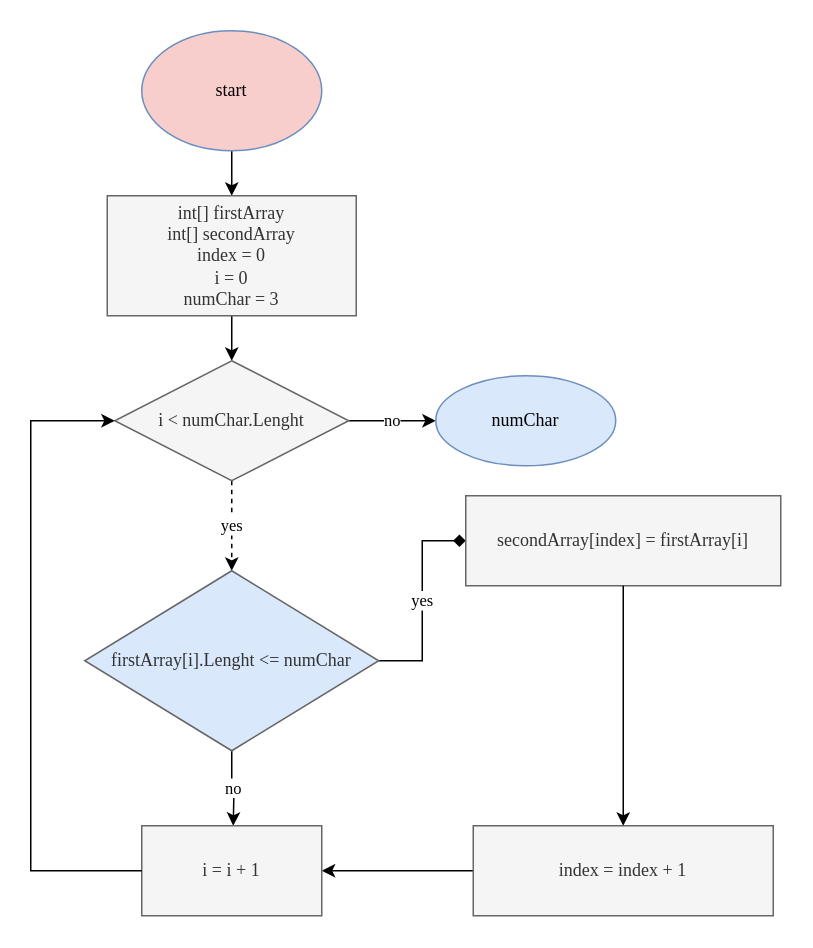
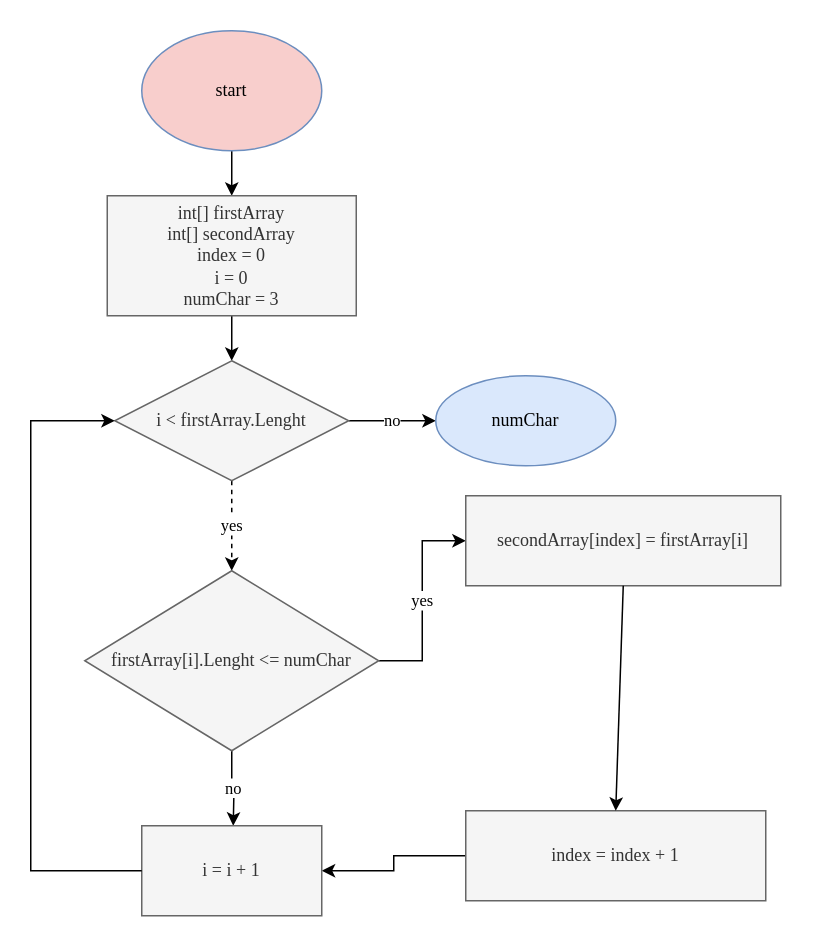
(232, 421) -> (232, 421)
(453, 541) -> (454, 541)
(232, 661) -> (232, 661)
(623, 871) -> (616, 856)
